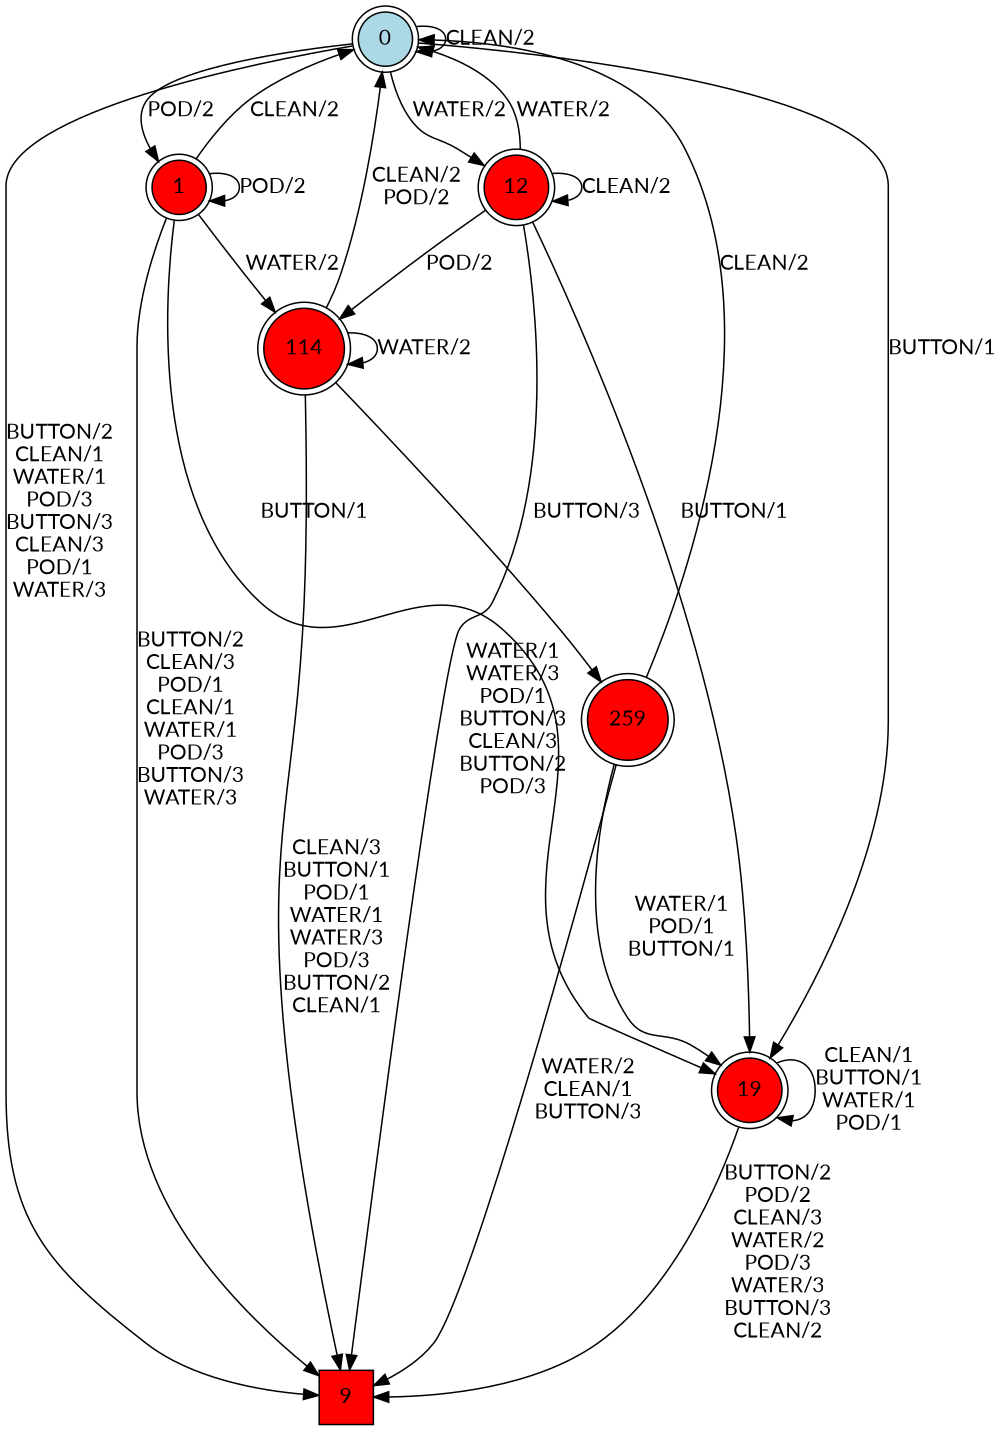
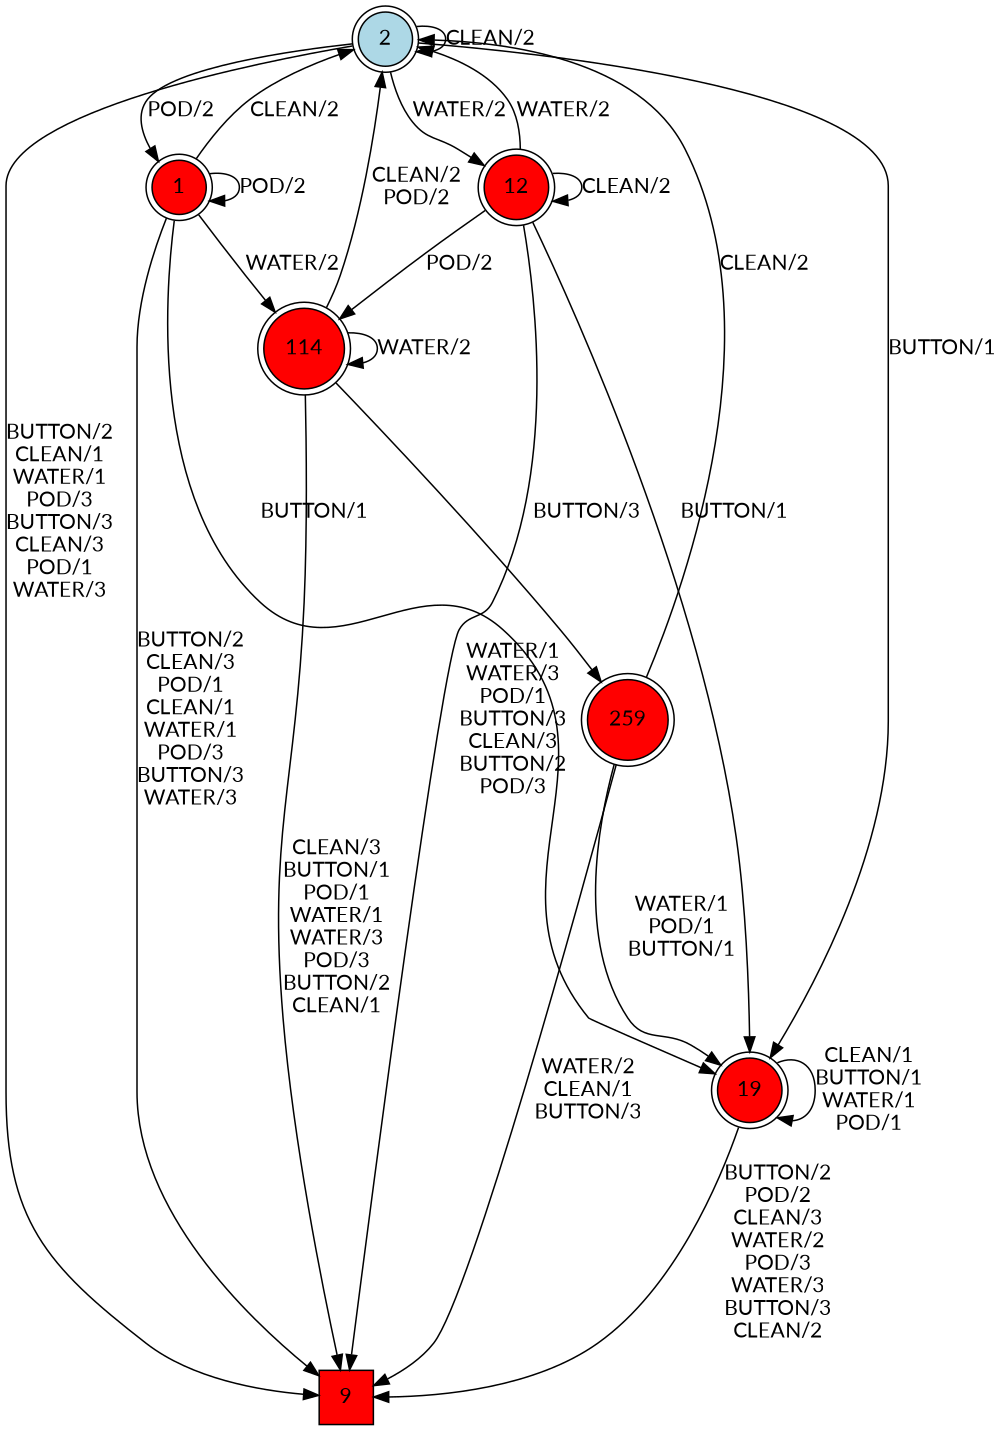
(385, 39) -> (385, 39)
